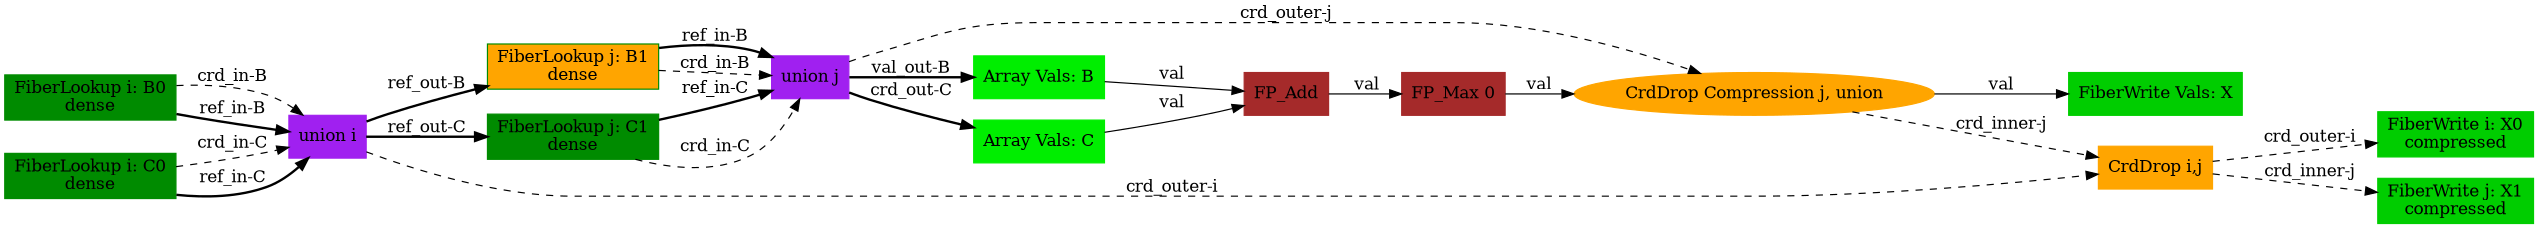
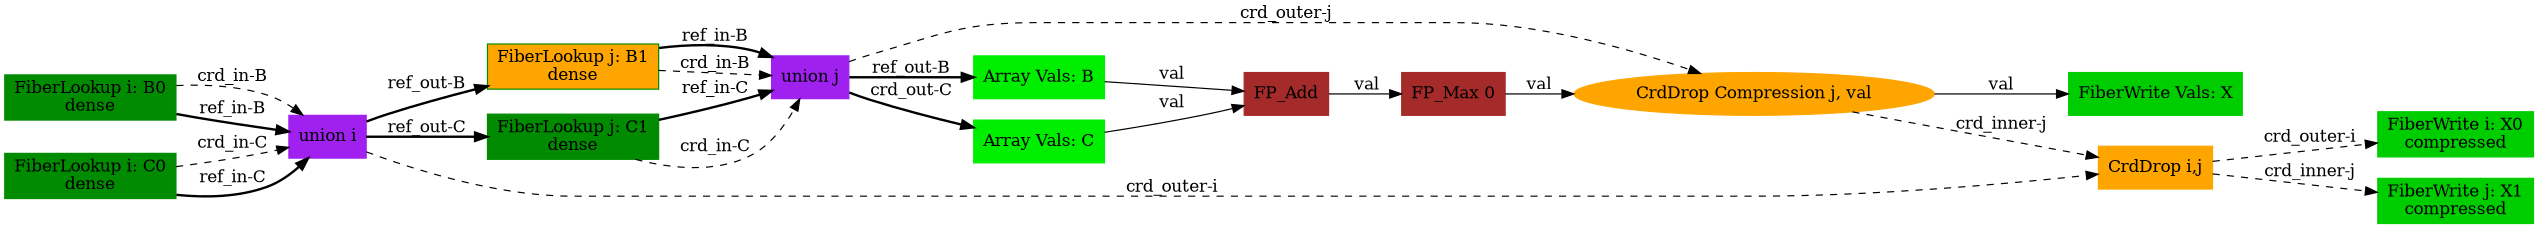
(911, 68) -> (911, 68)
(1754, 94) -> (1754, 94)
